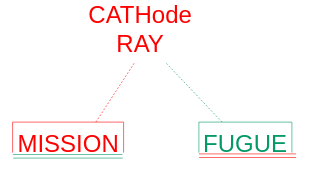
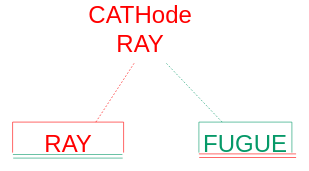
(68, 143) -> (68, 143)
